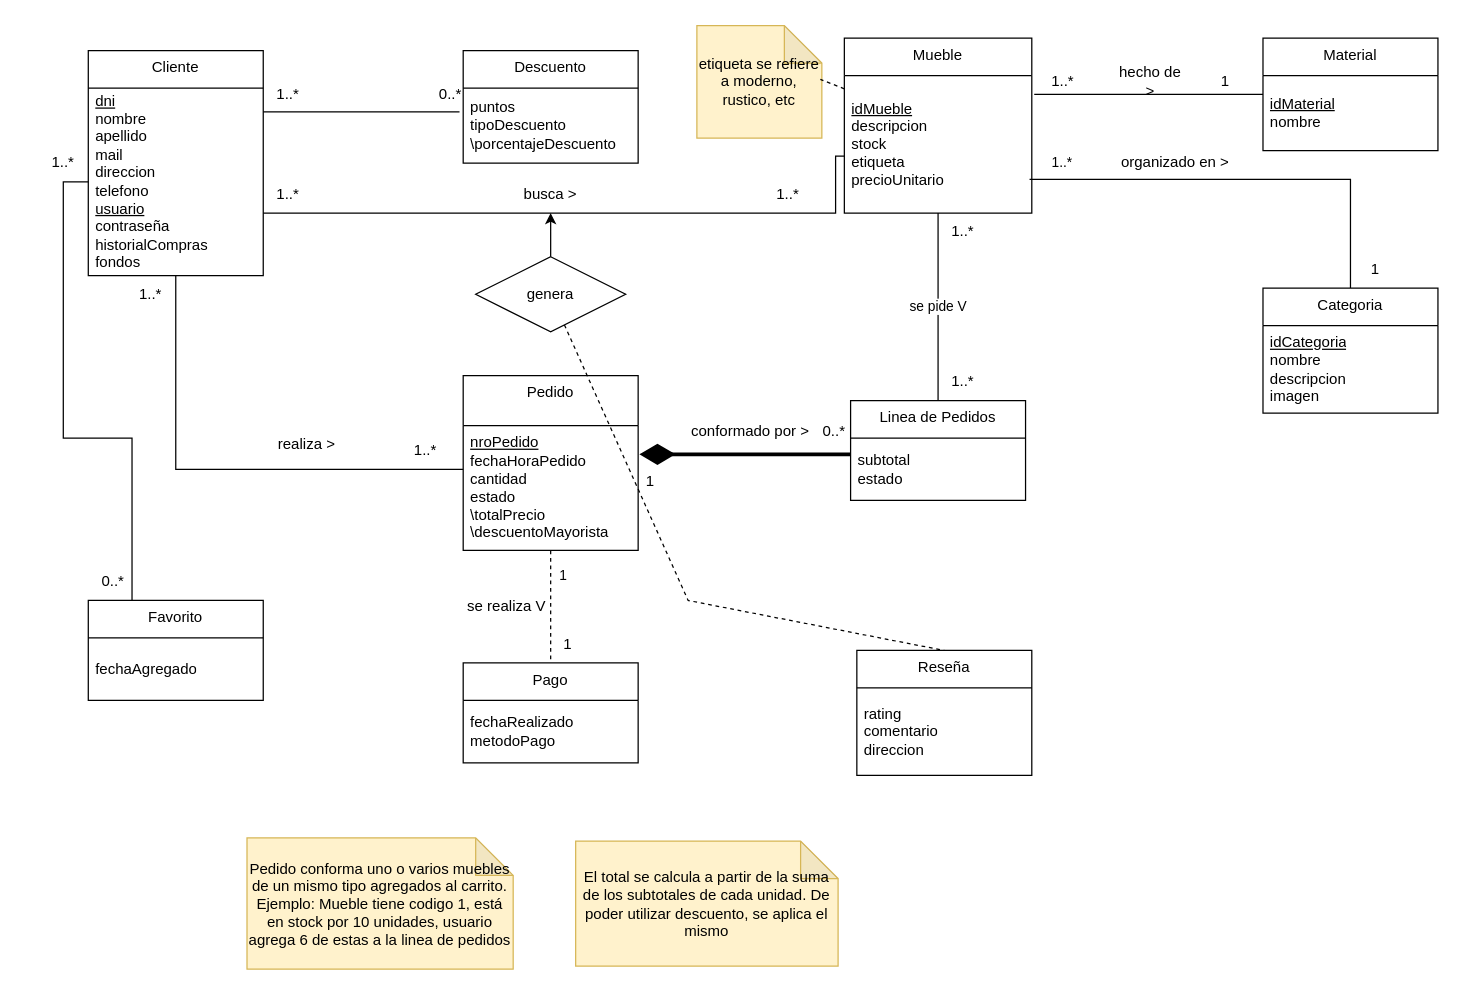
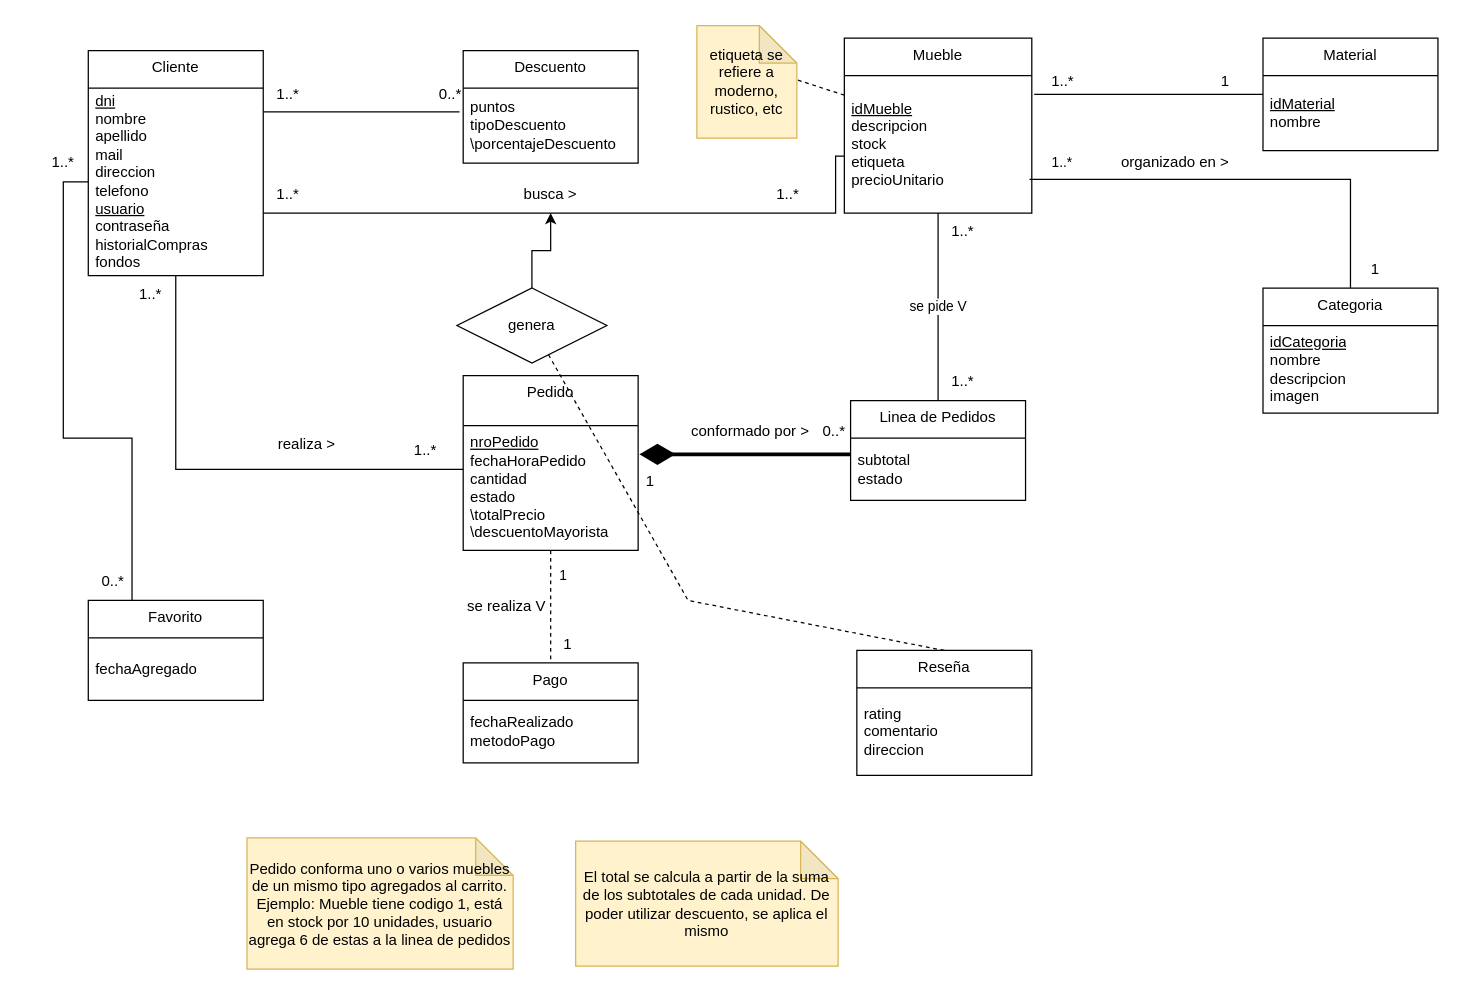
(759, 82) -> (747, 82)
(1151, 82) -> none
(551, 294) -> (532, 326)
